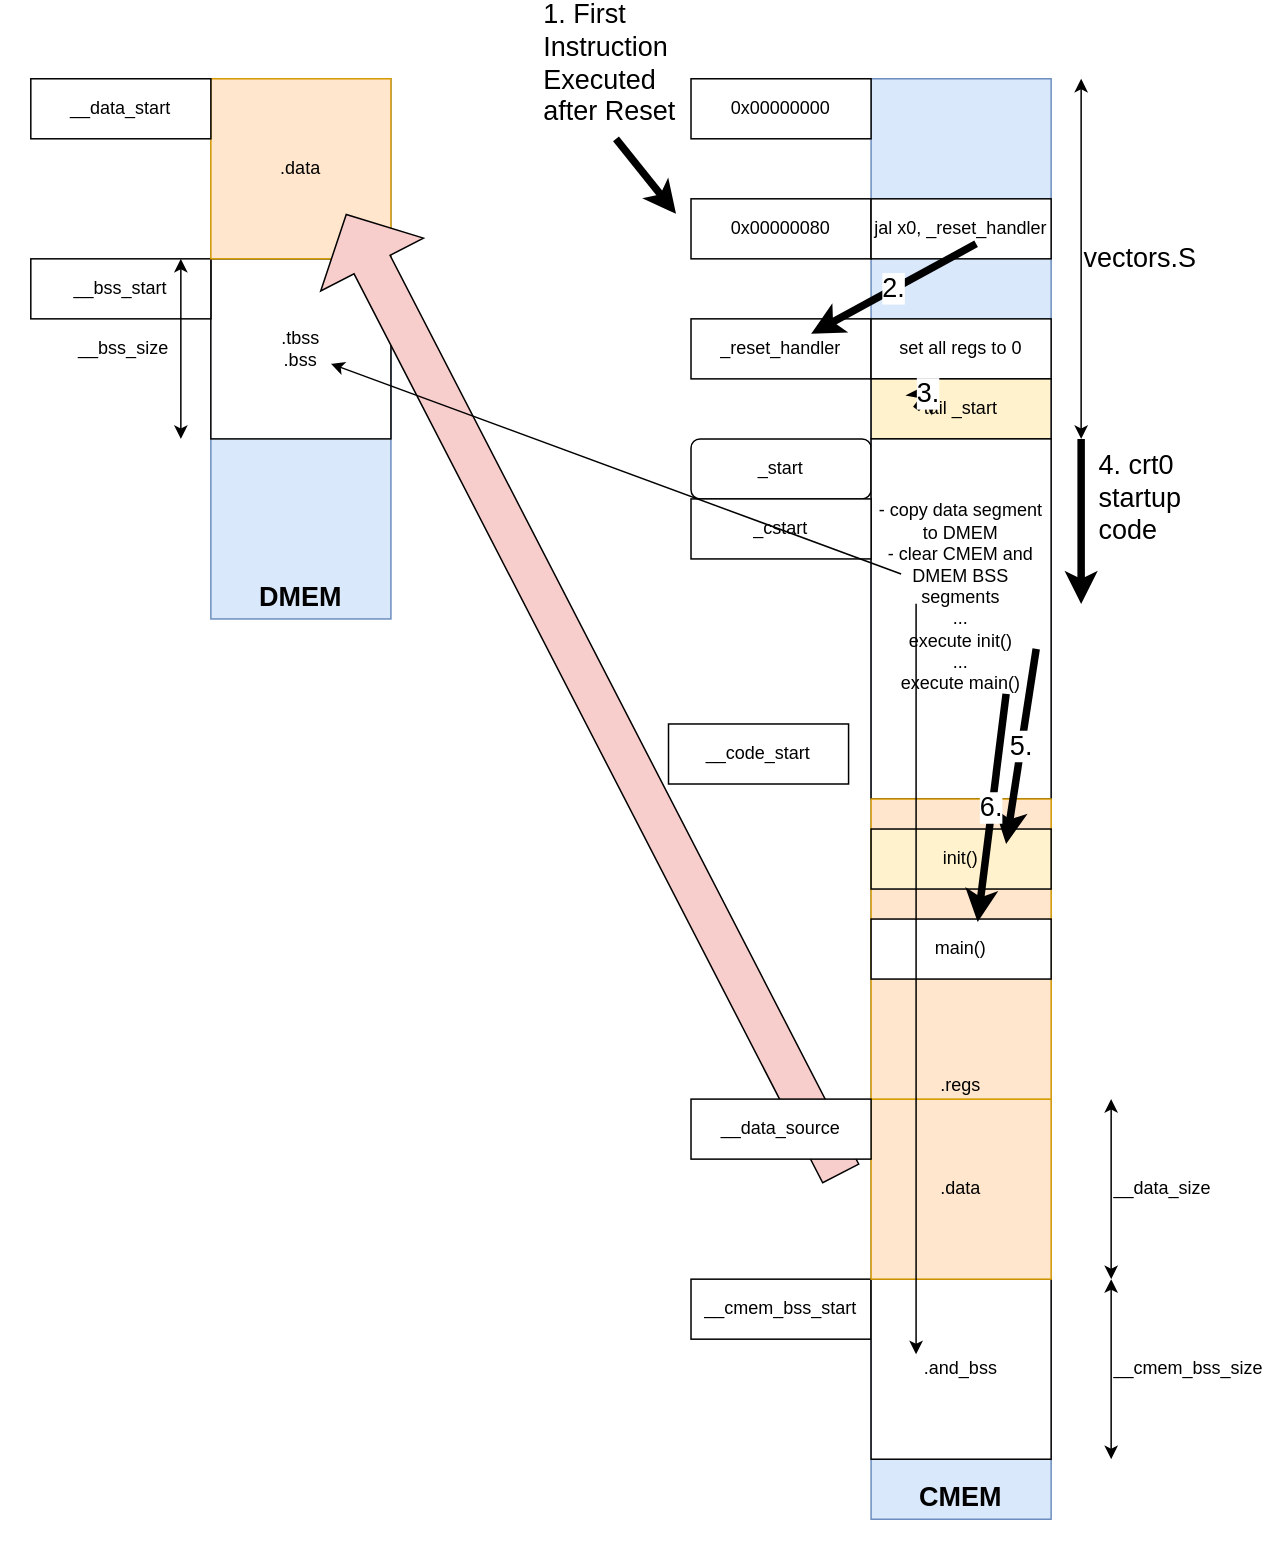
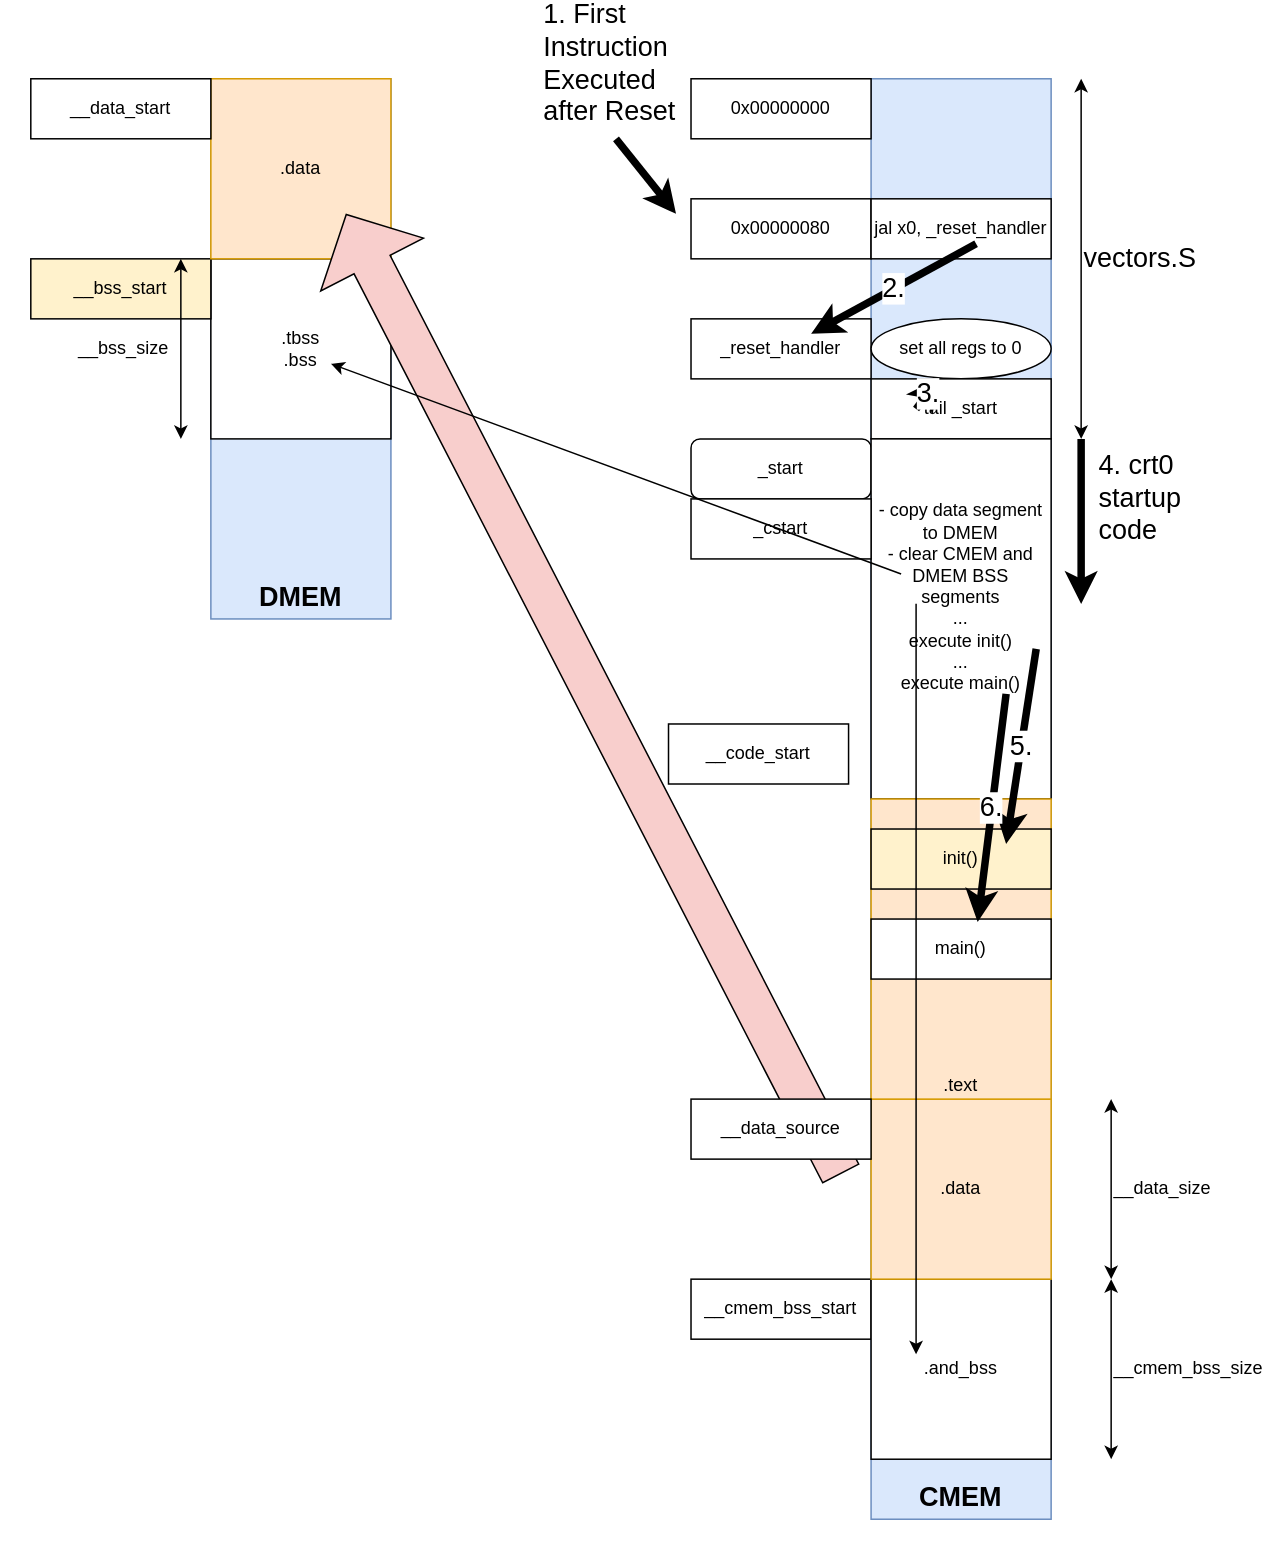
(121, 289) -> (121, 289)
(961, 349) -> (961, 349)
(961, 409) -> (961, 409)
(961, 1083) -> (961, 1083)
